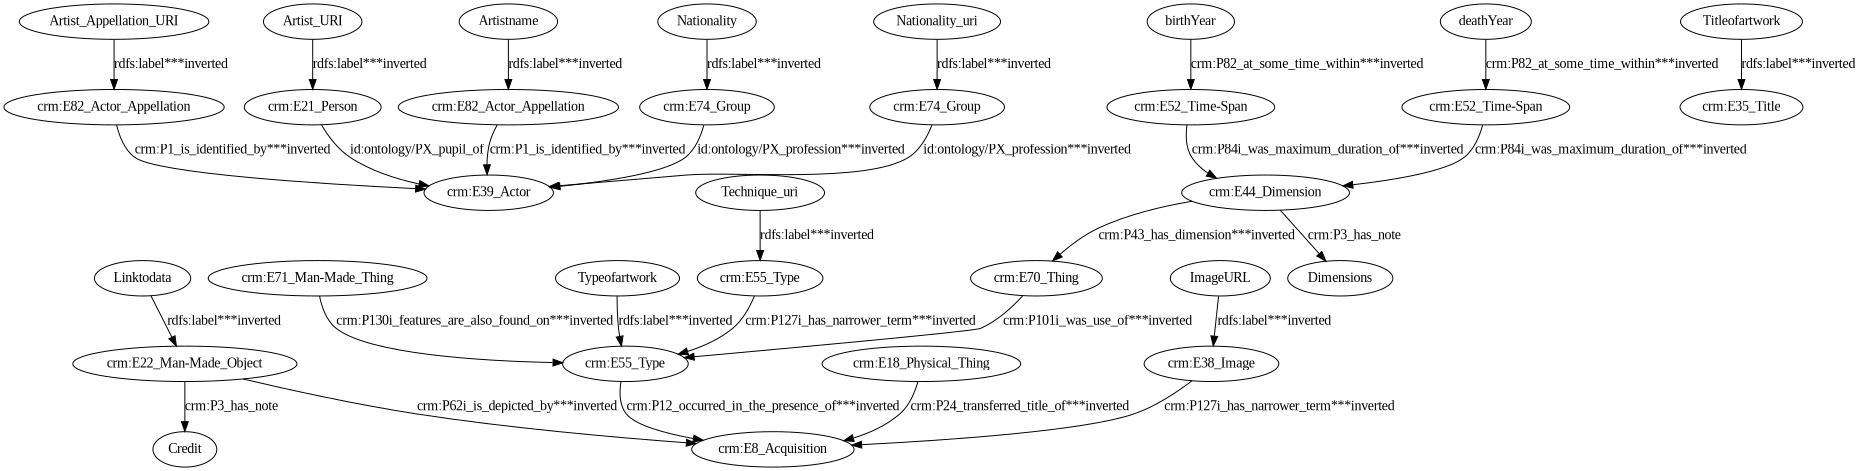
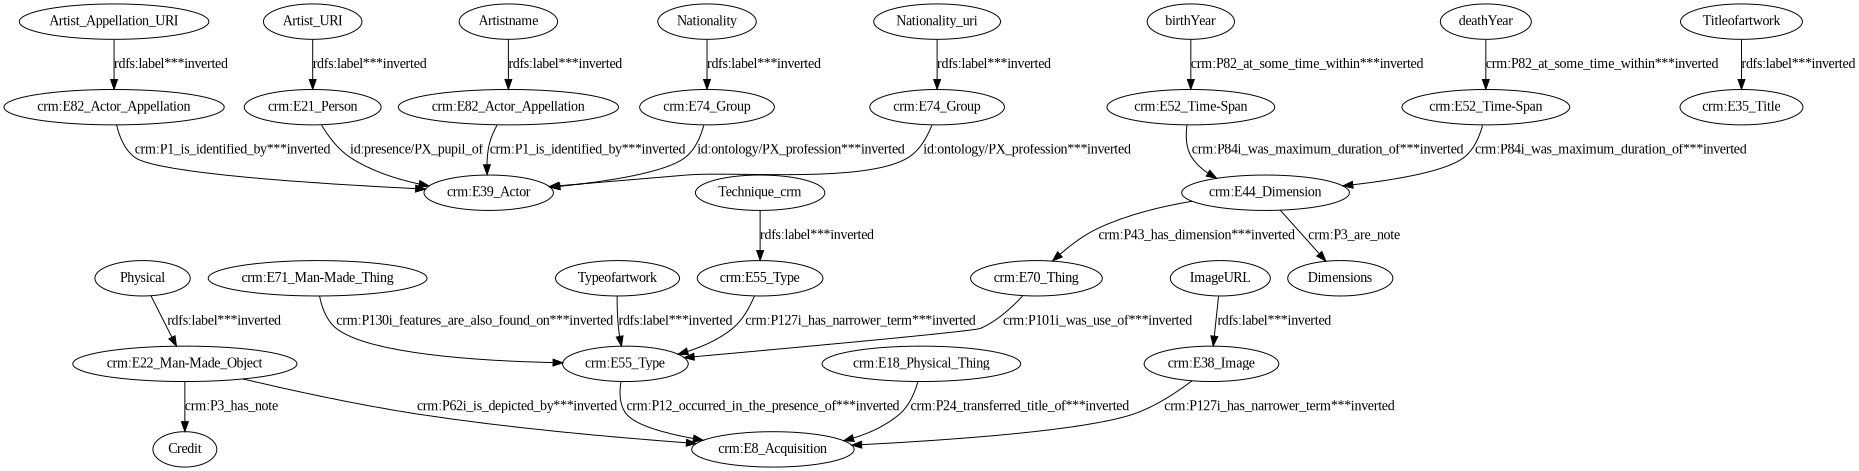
(417, 150) -> (417, 150)
(760, 193) -> (760, 193)
(1355, 236) -> (1355, 236)
(143, 278) -> (143, 278)
